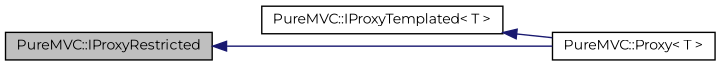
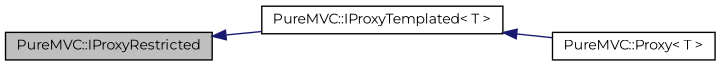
(390, 46) -> (244, 33)
